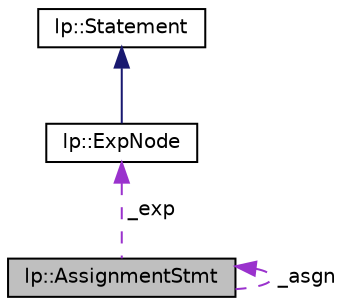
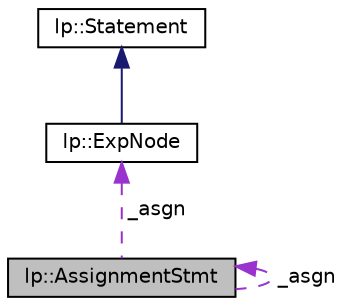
(149, 210) -> (154, 210)
